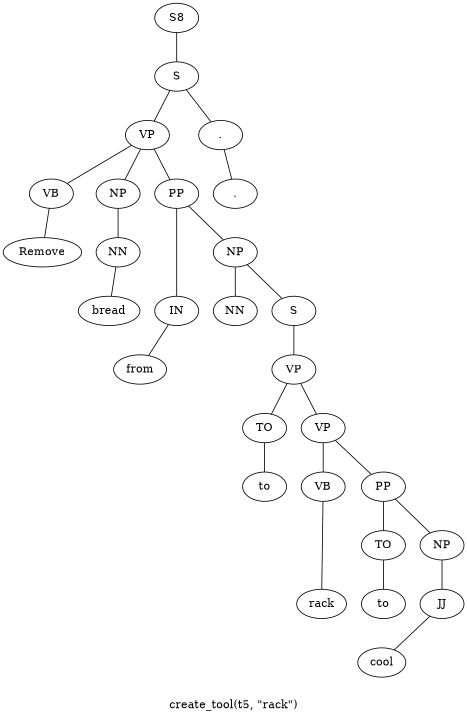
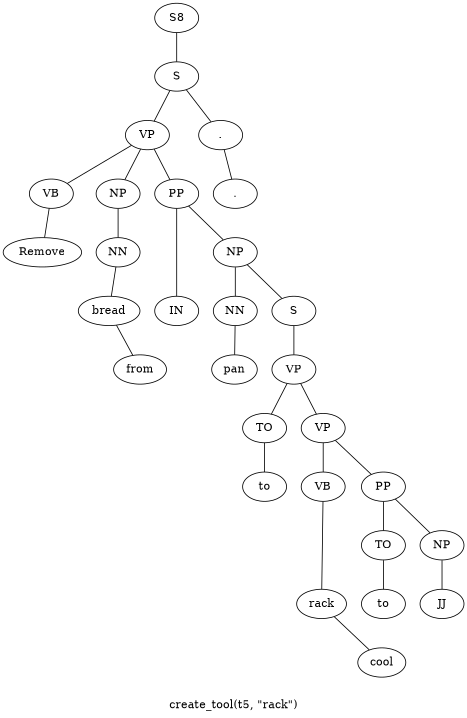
(158, 340) -> (125, 340)
none -> (234, 370)
(412, 633) -> (352, 633)
